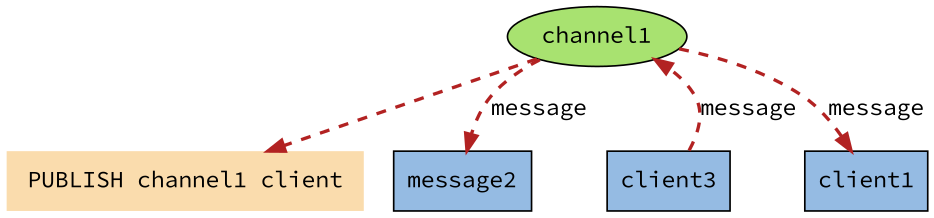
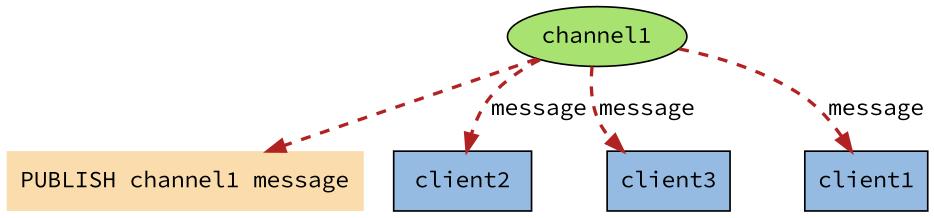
(699, 105) -> (594, 105)
(185, 181) -> (185, 181)
(463, 181) -> (463, 181)
